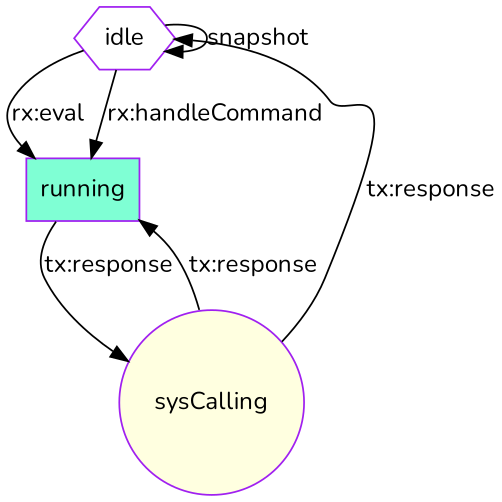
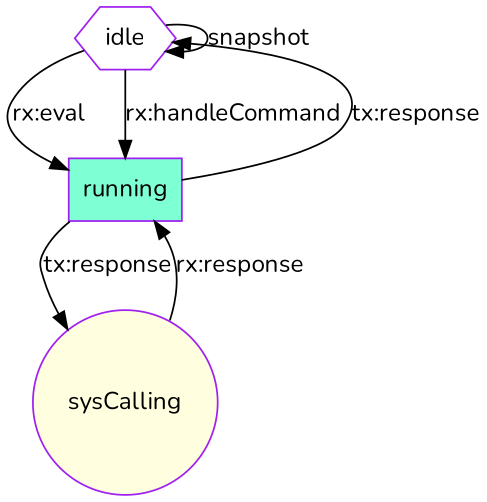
(372, 137) -> (350, 111)
(253, 265) -> (240, 265)
